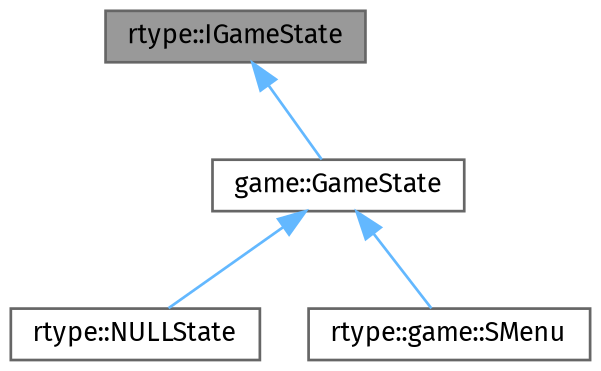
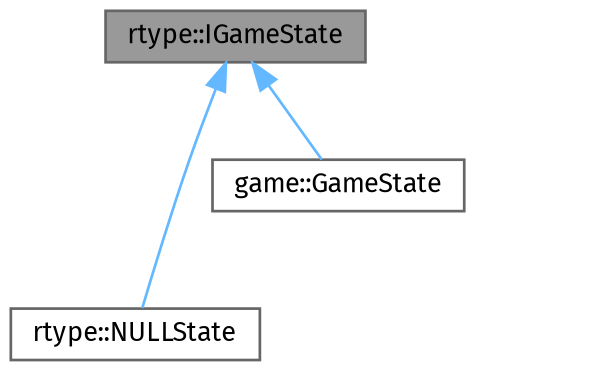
(226, 268) -> (177, 198)
(449, 334) -> none
